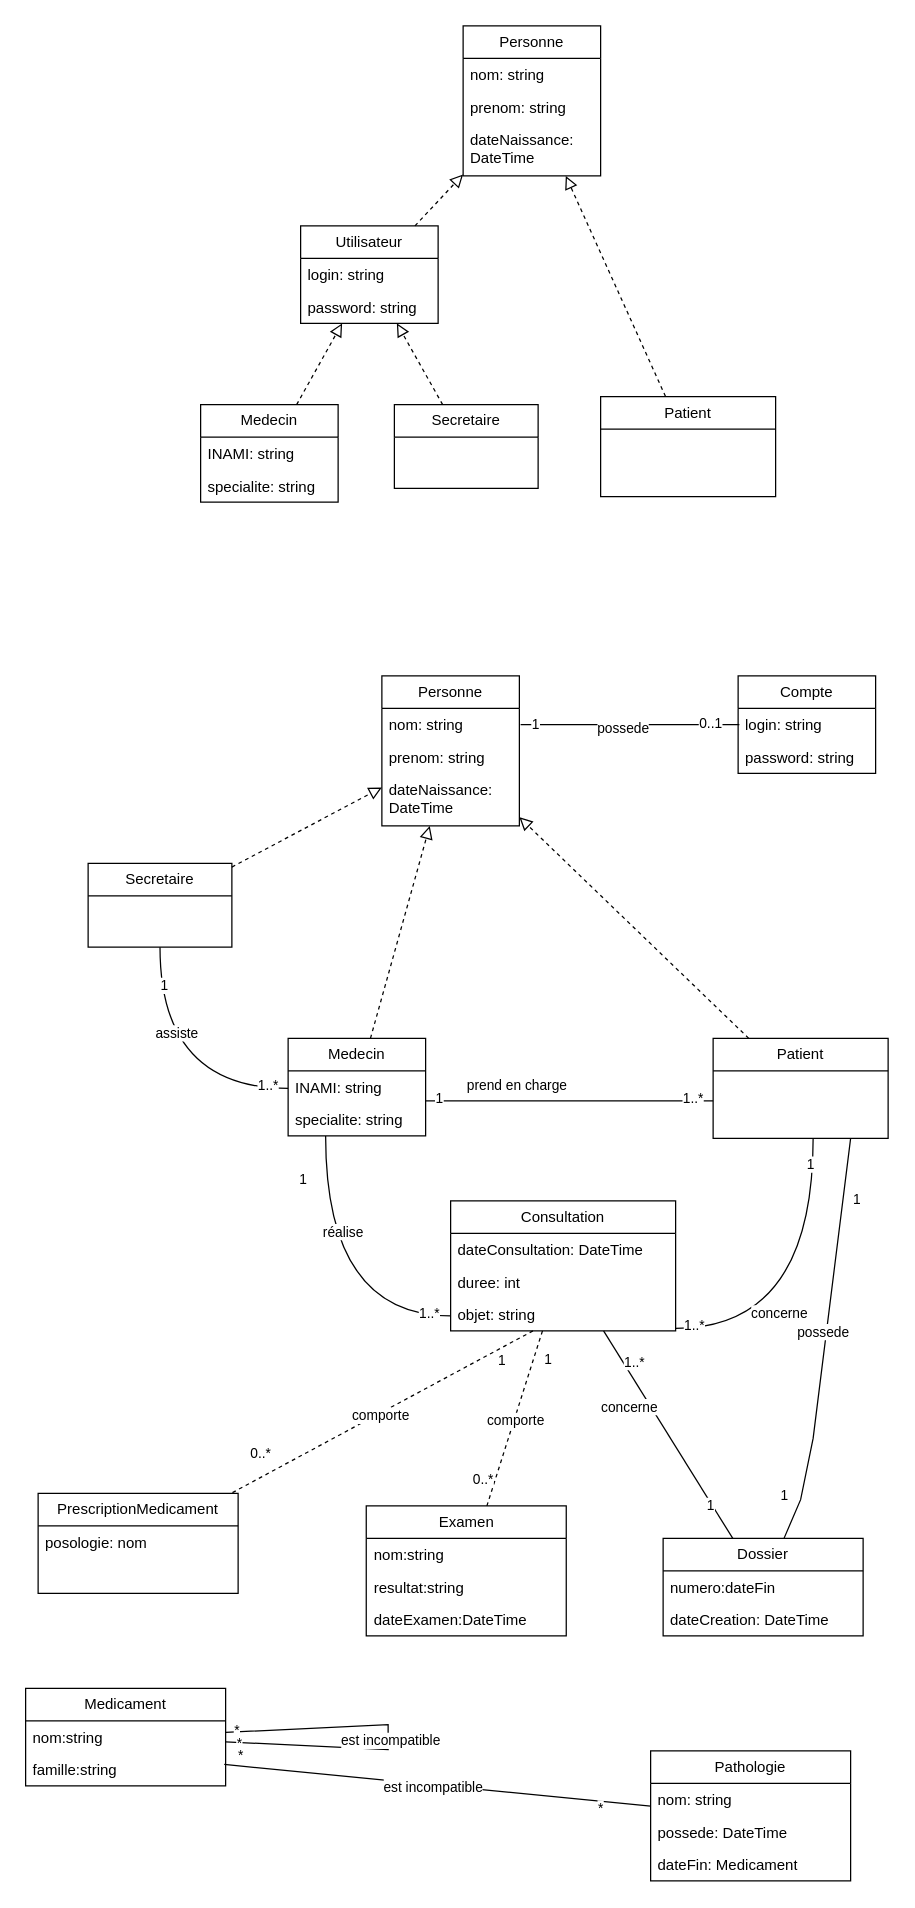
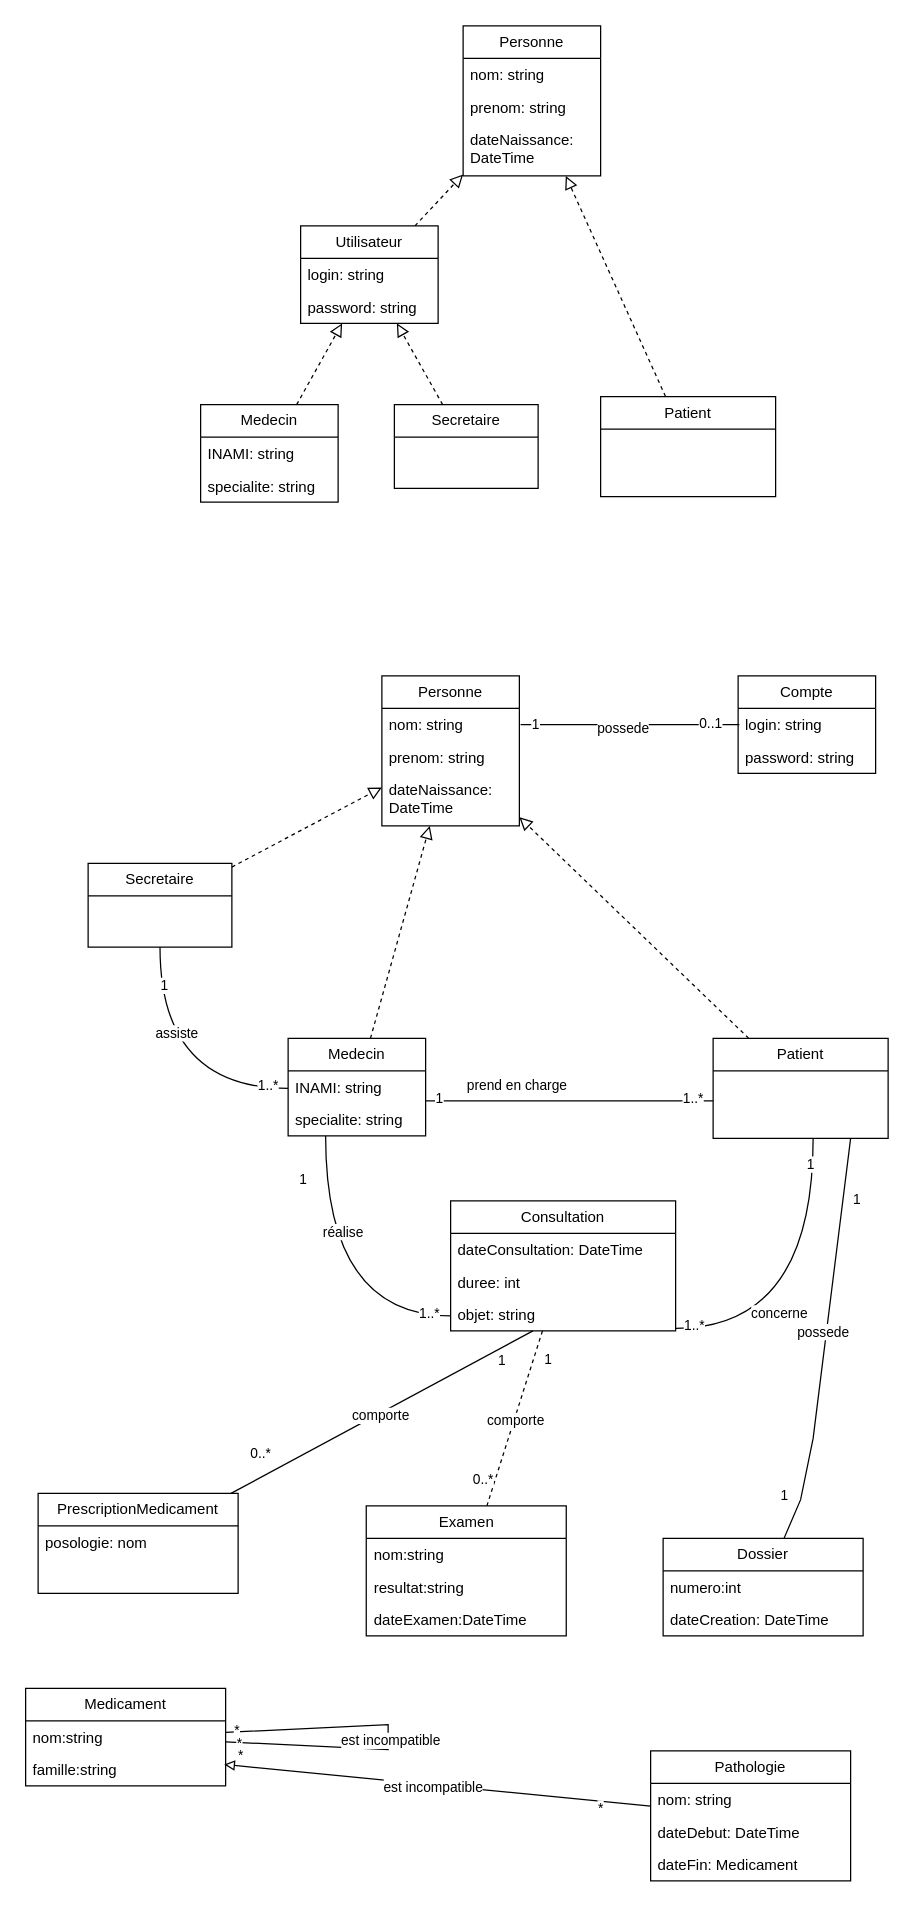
(460, 1370) -> (460, 1370)
(668, 1434) -> none
(726, 1588) -> (709, 1588)
(231, 1765) -> (235, 1765)
(724, 1833) -> (732, 1833)
